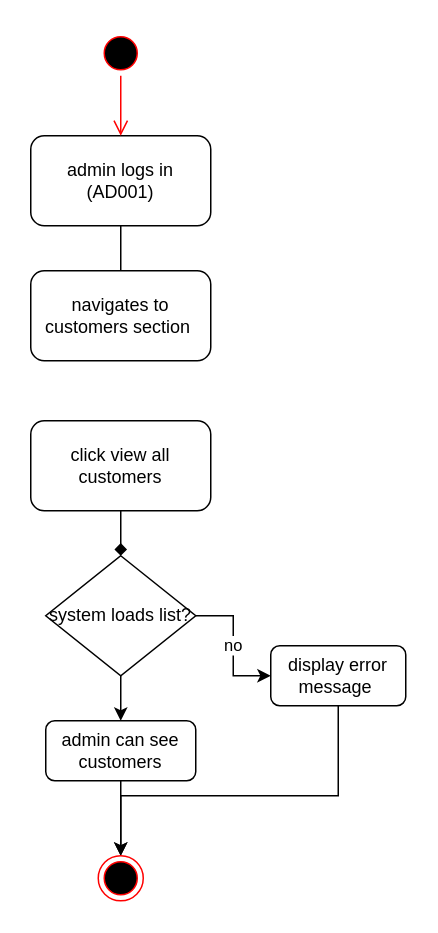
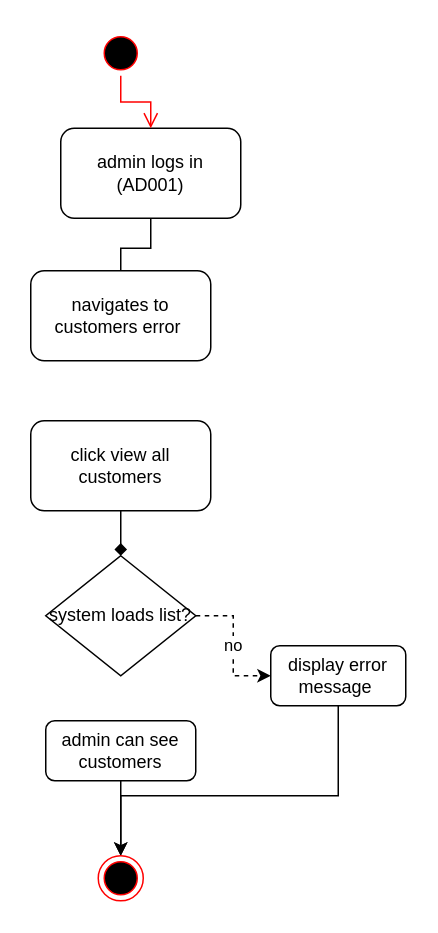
(121, 181) -> (151, 173)
(121, 316) -> (121, 316)
(224, 616) -> (224, 616)
(121, 704) -> none
